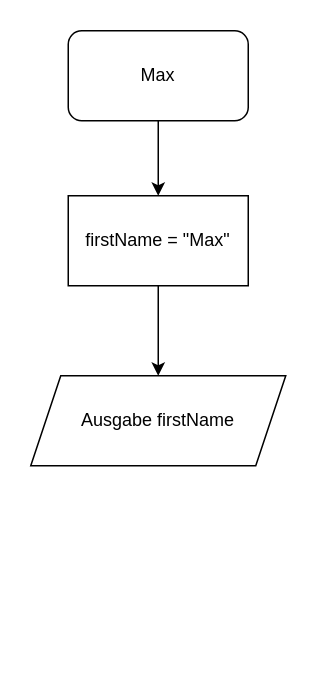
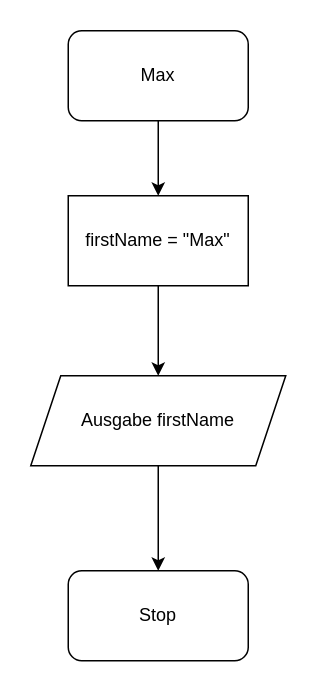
none -> (158, 513)
none -> (158, 616)
